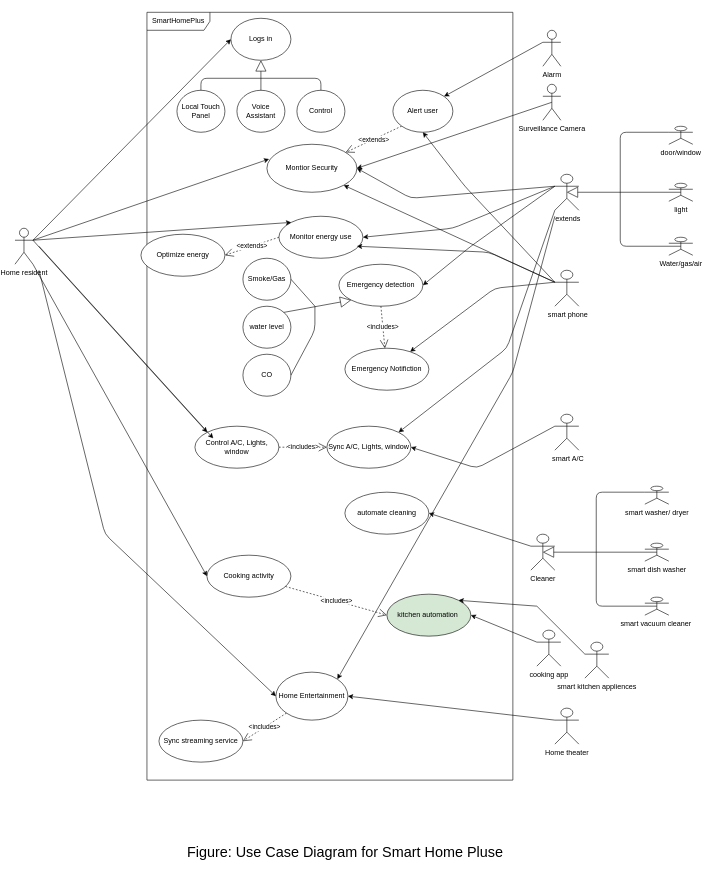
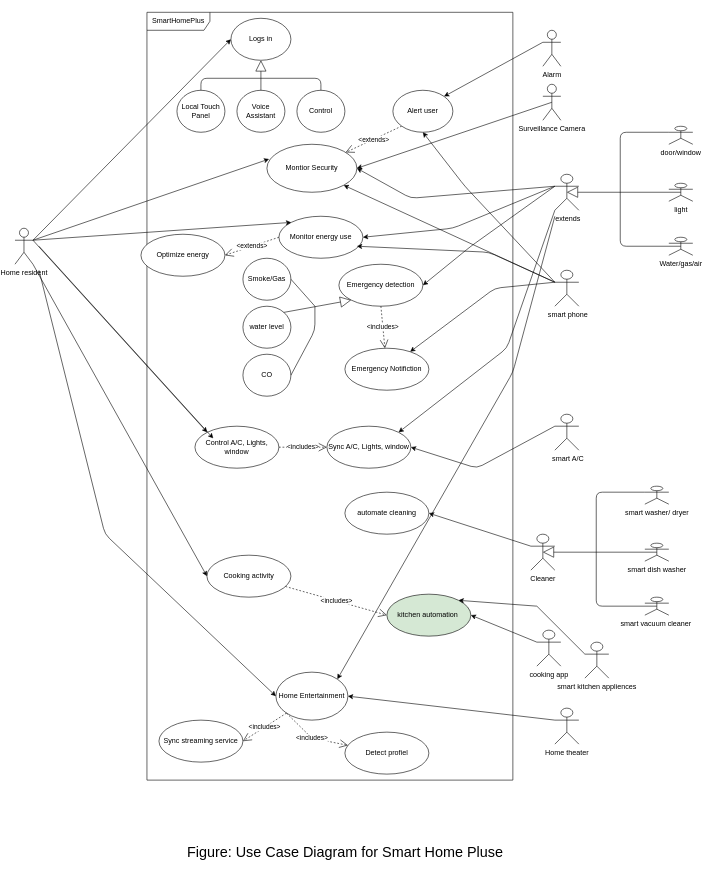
none -> (310, 736)
none -> (387, 753)
